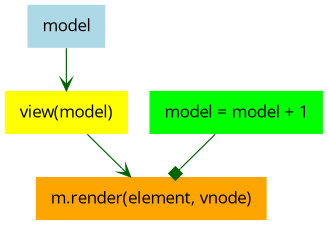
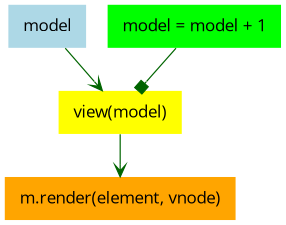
(198, 151) -> (161, 65)
